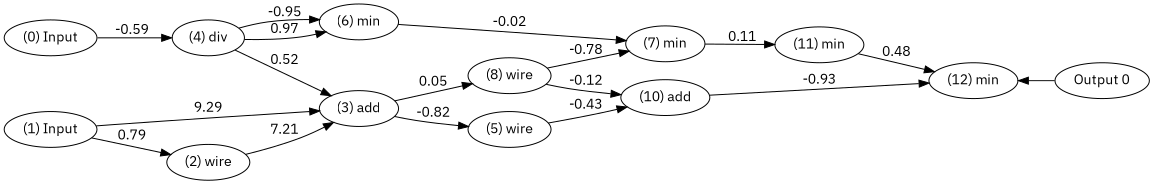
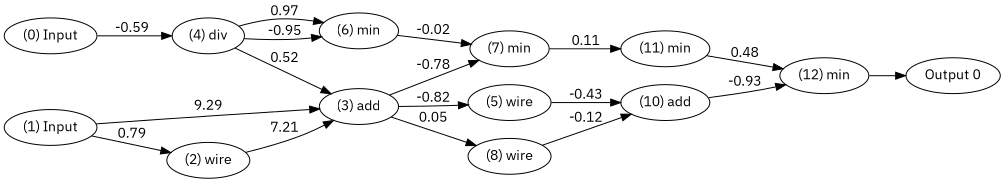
(583, 61) -> (429, 80)
(1042, 81) -> (882, 76)
